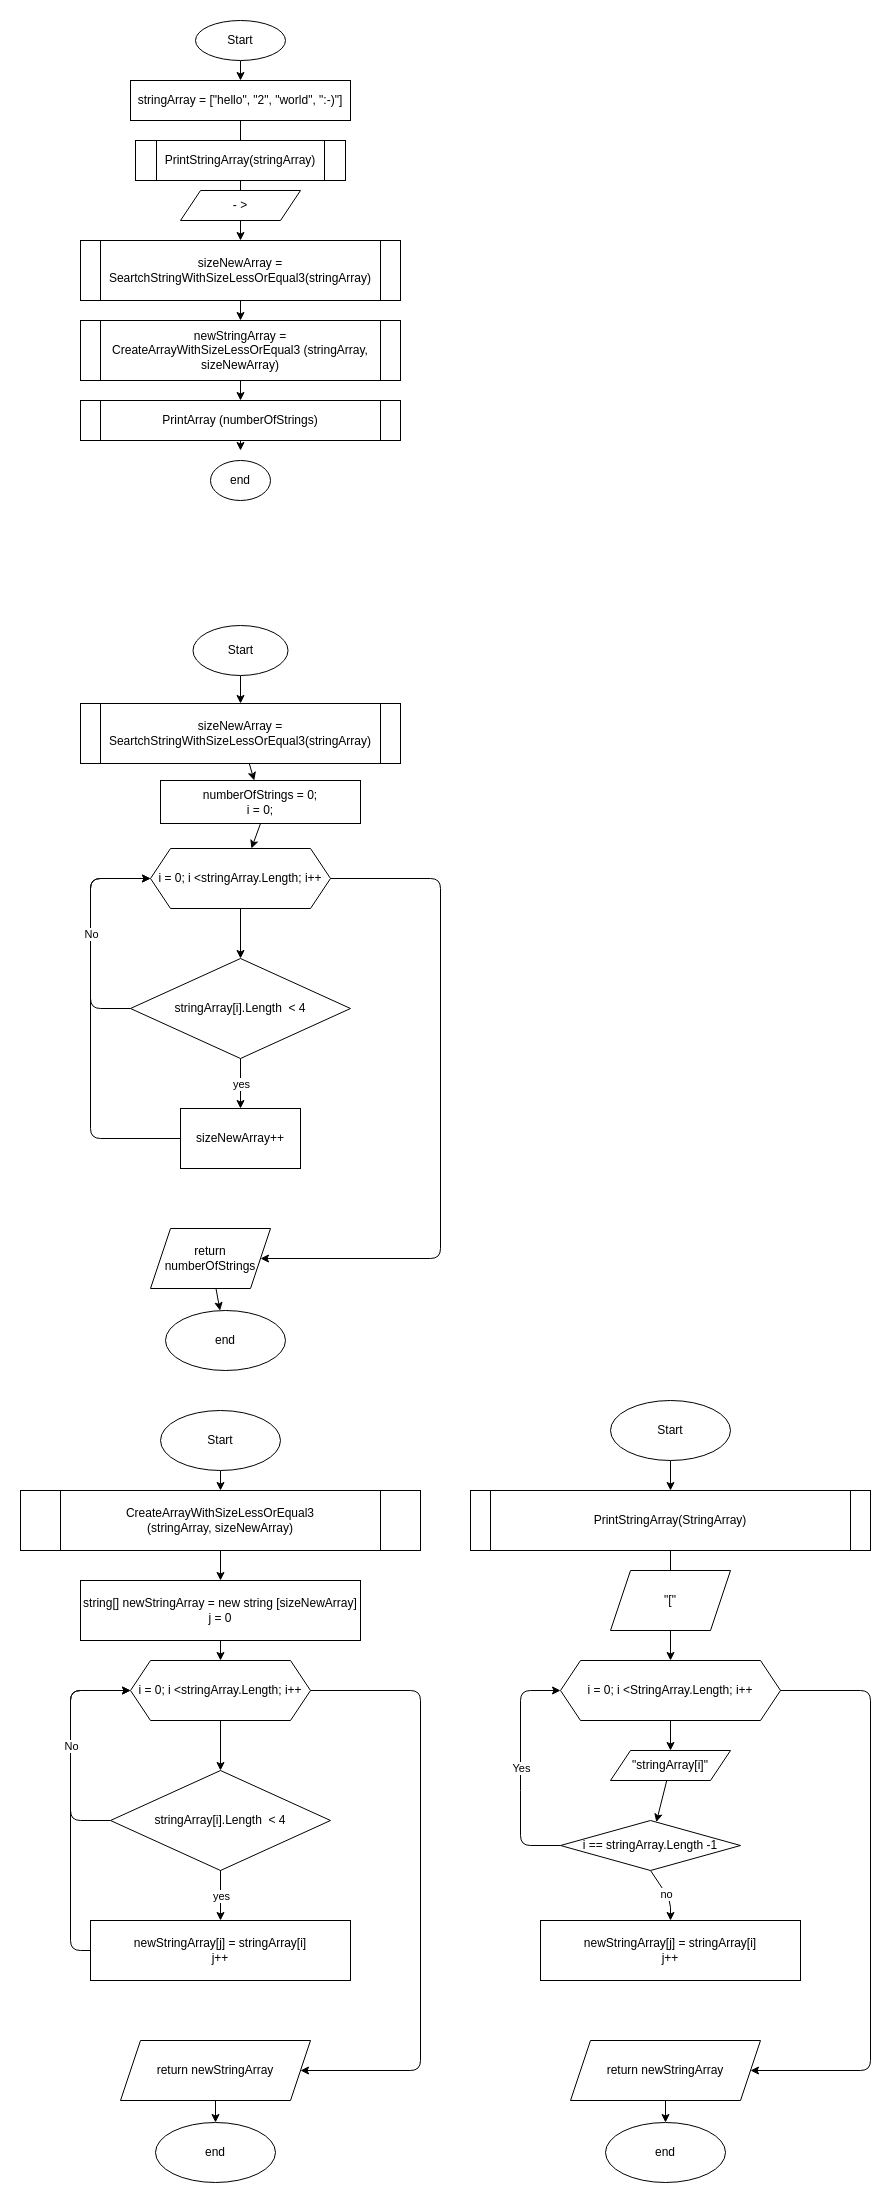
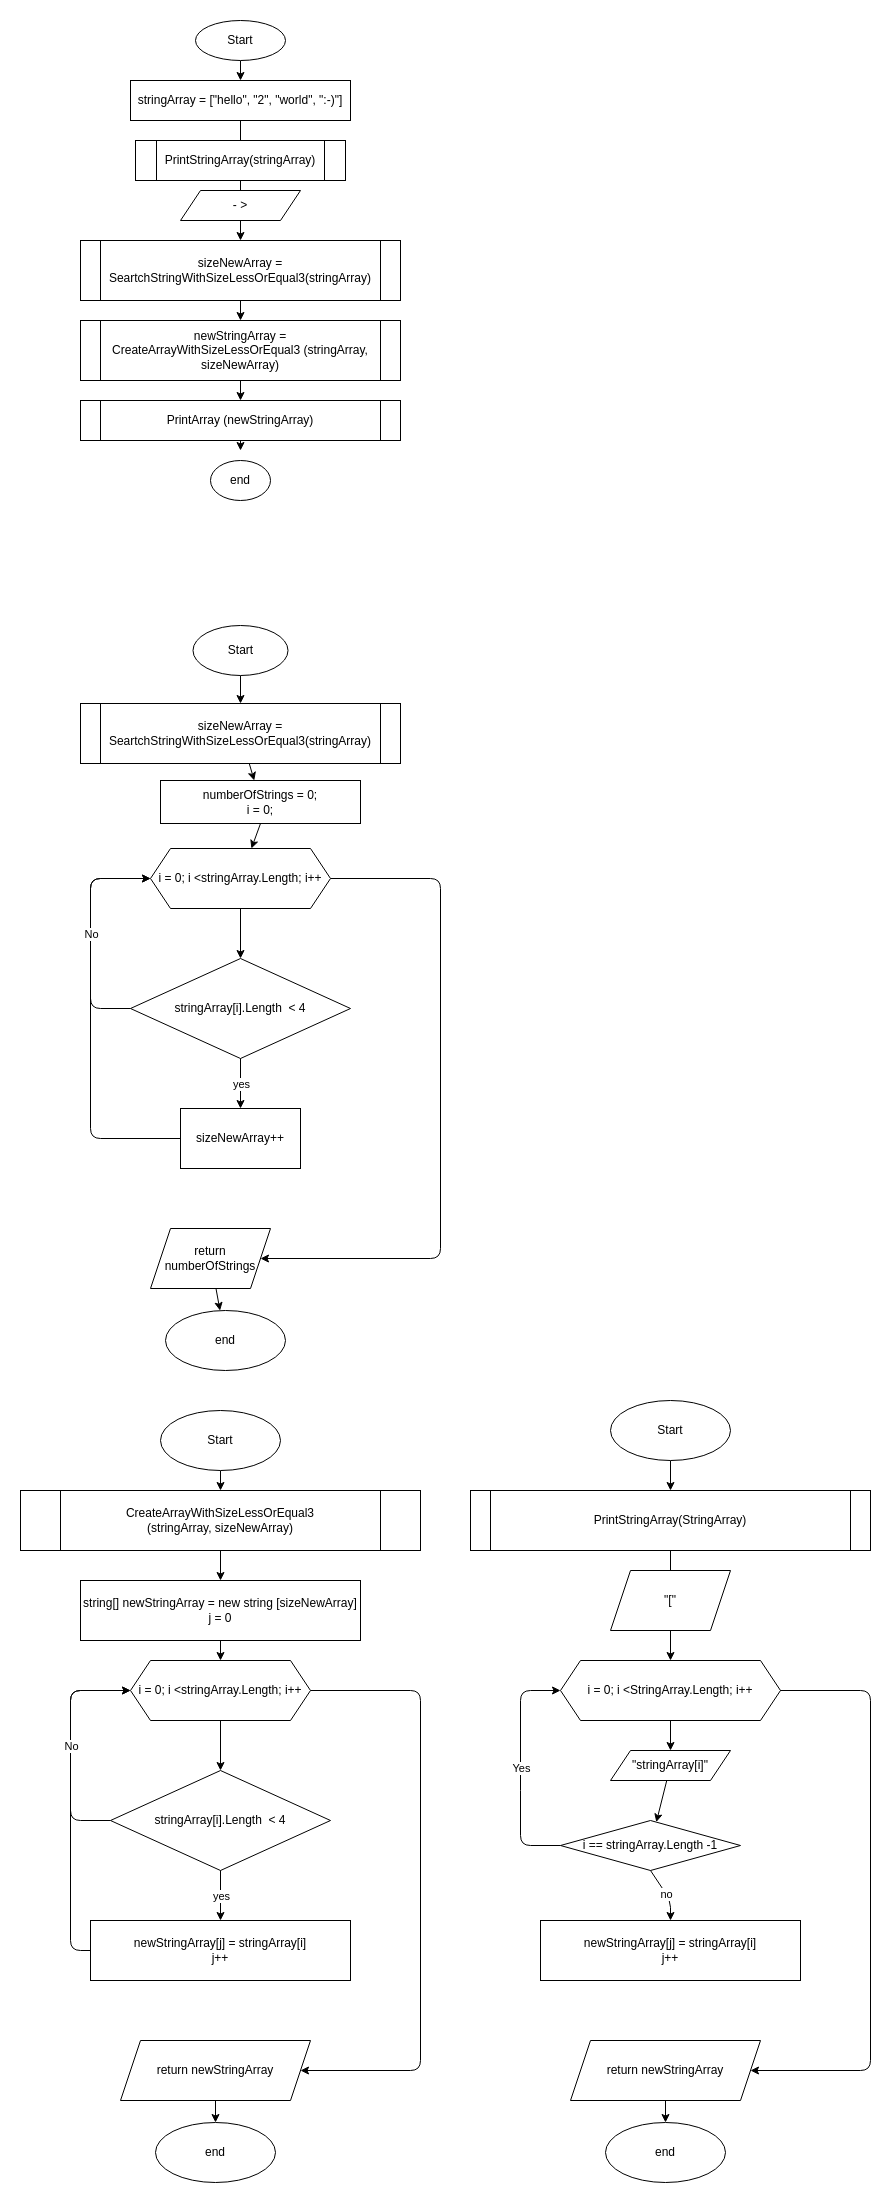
(241, 421) -> (241, 421)
